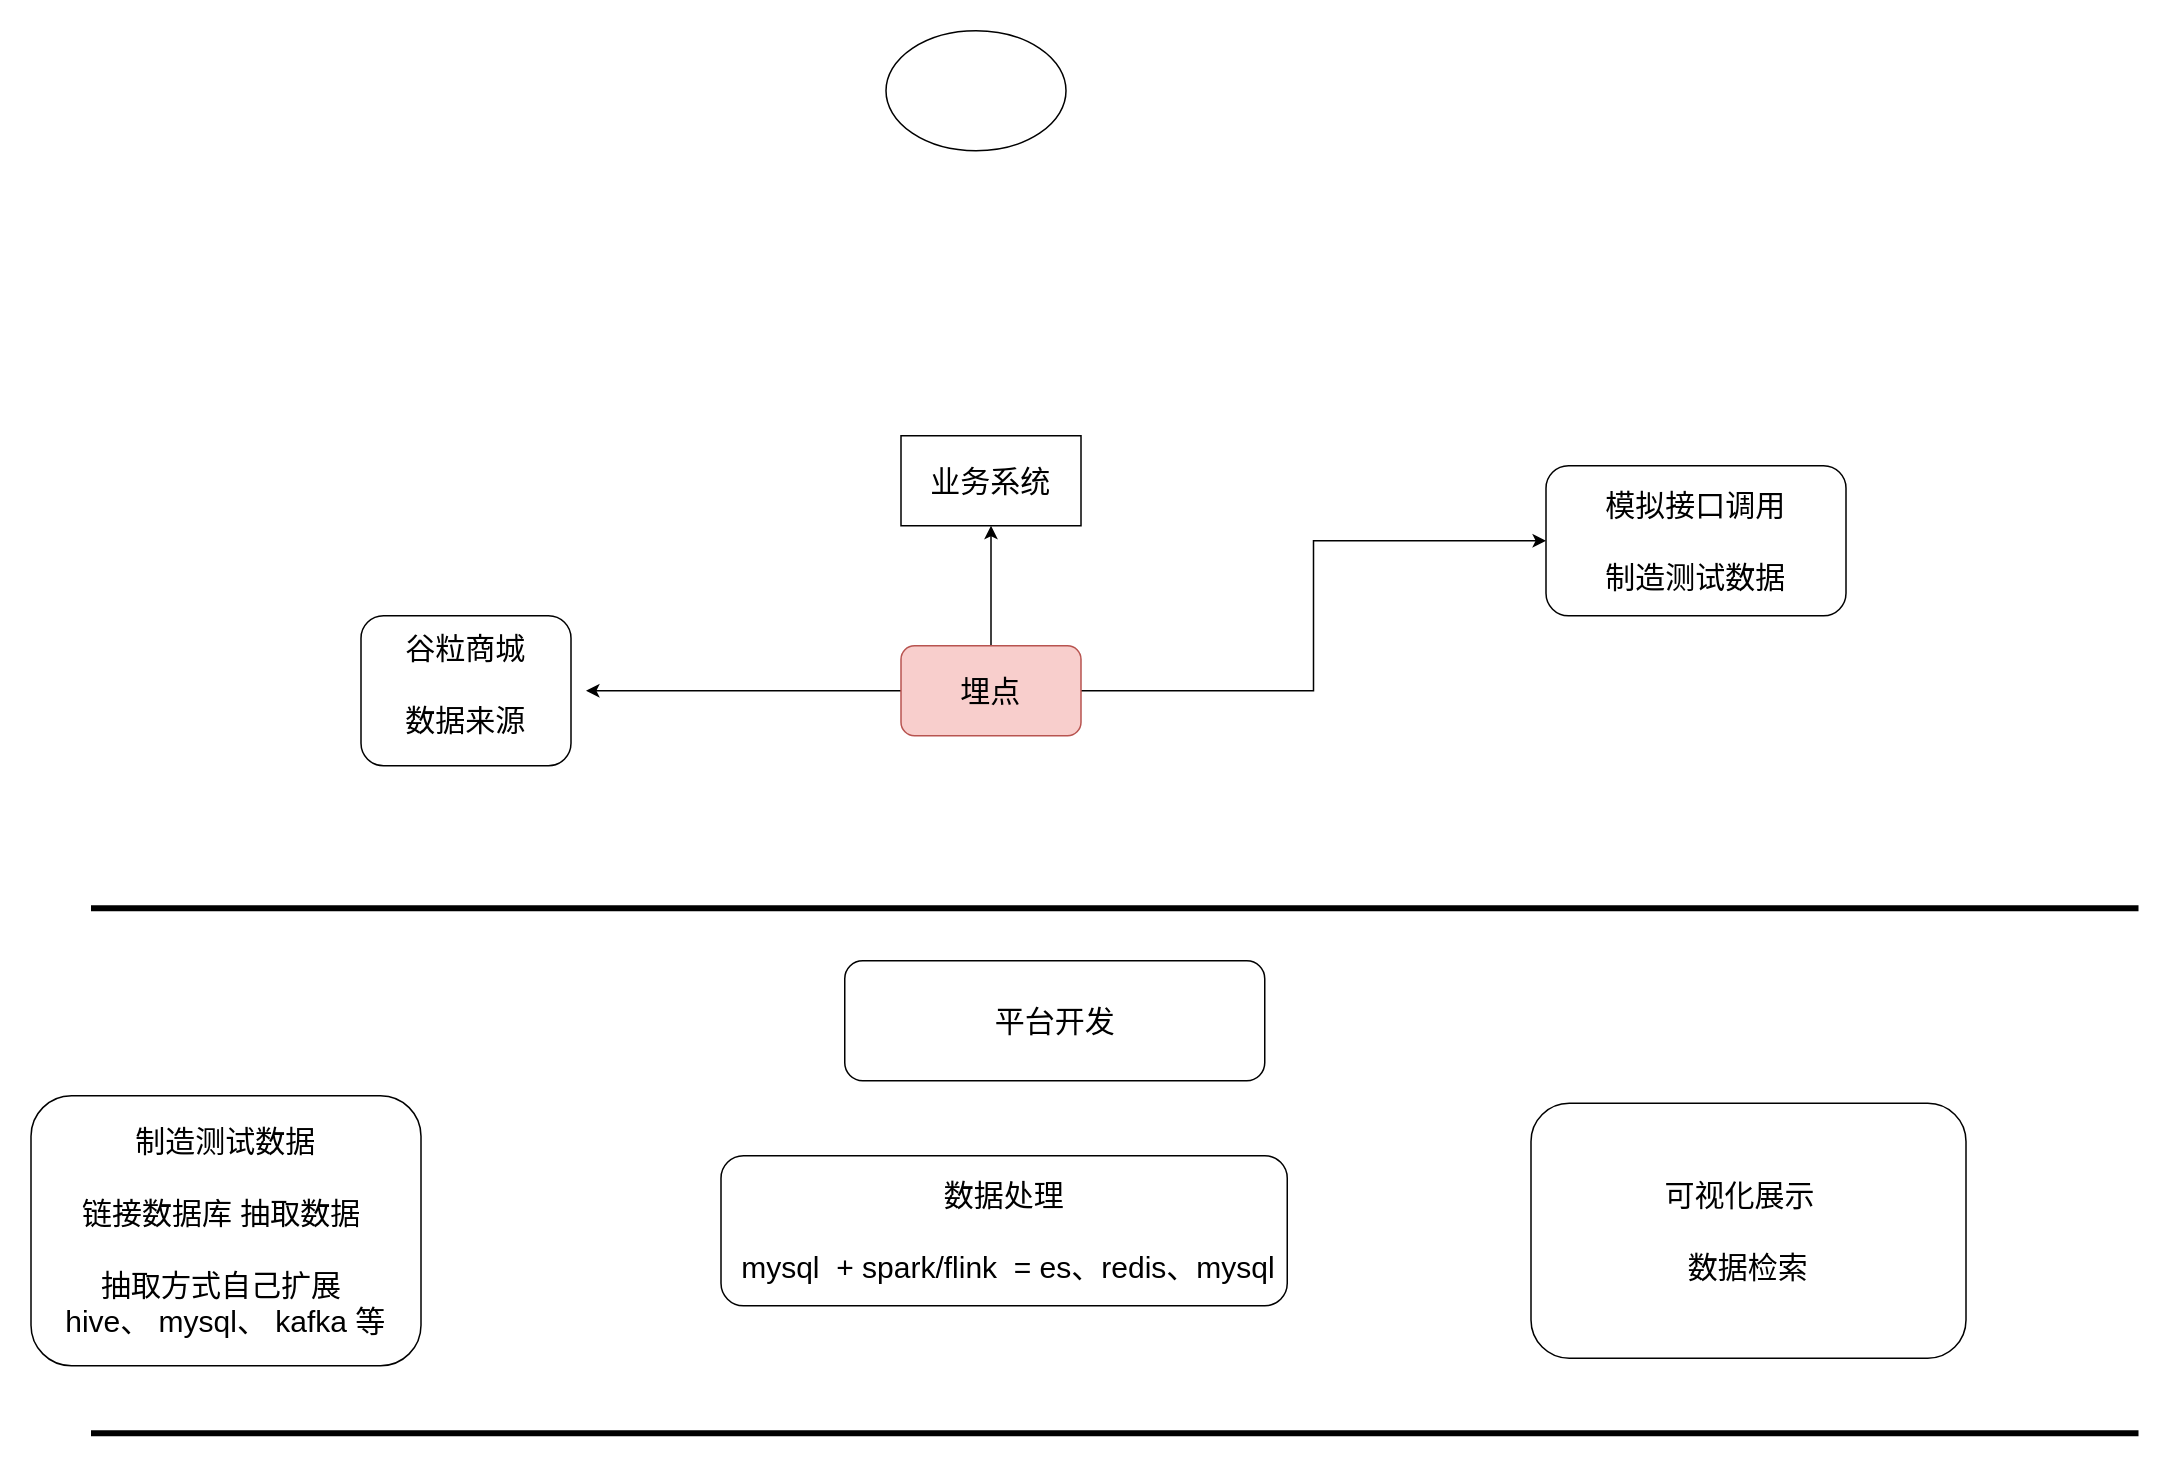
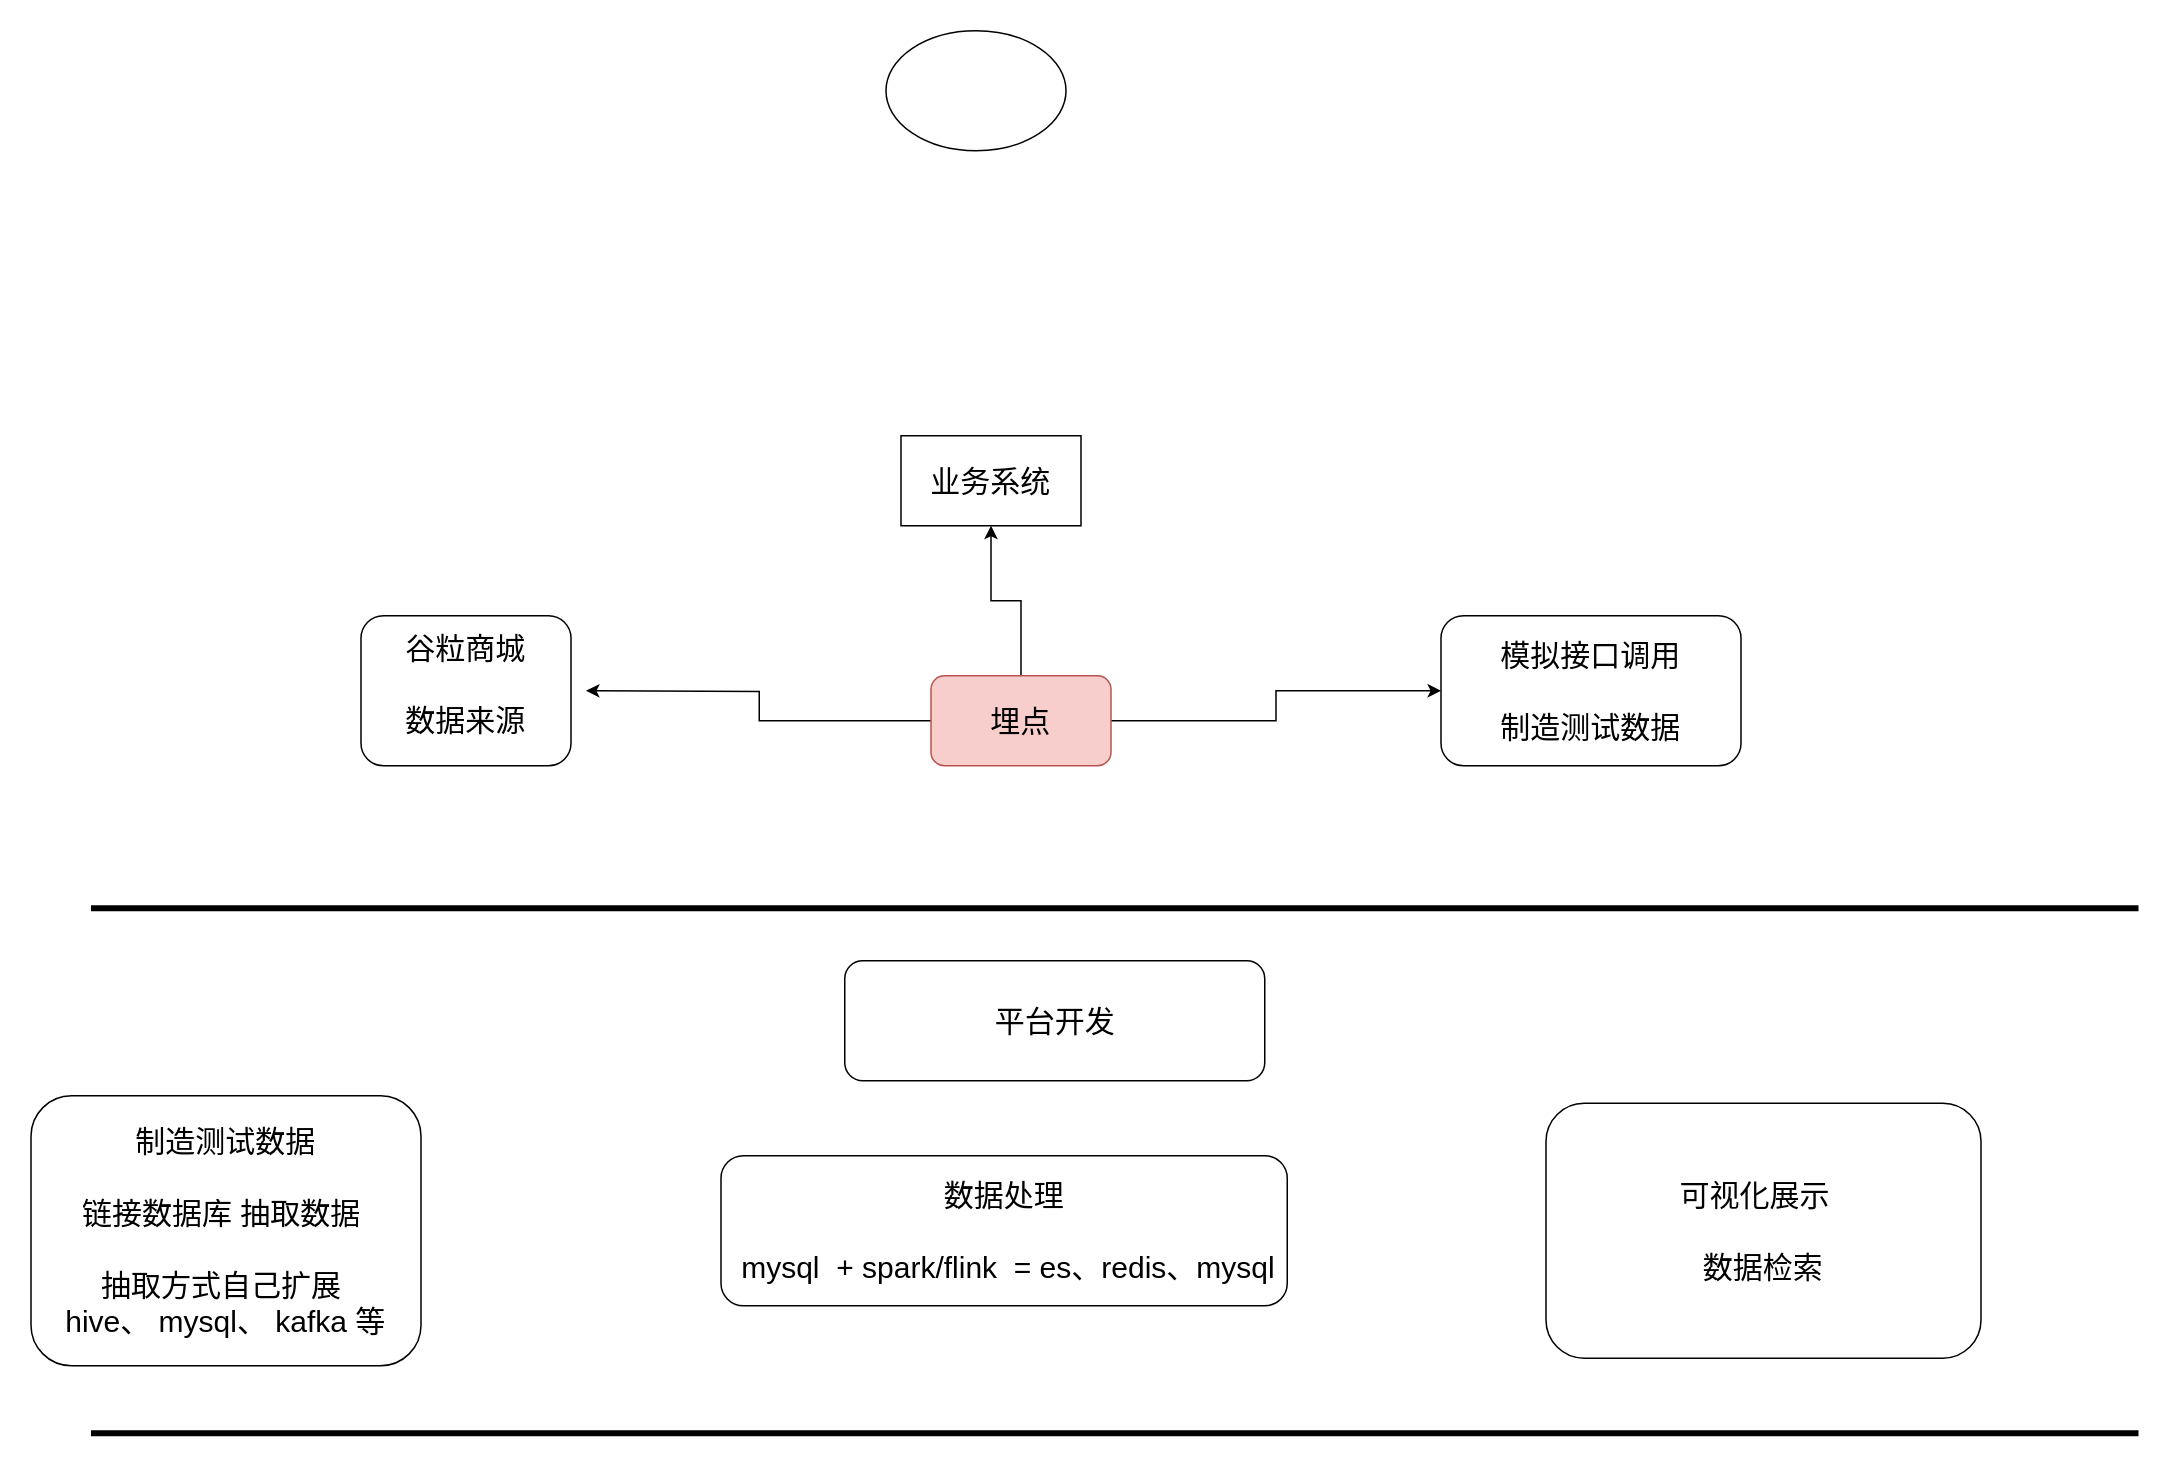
(1696, 541) -> (1591, 691)
(991, 691) -> (1021, 721)
(1748, 1231) -> (1763, 1231)
